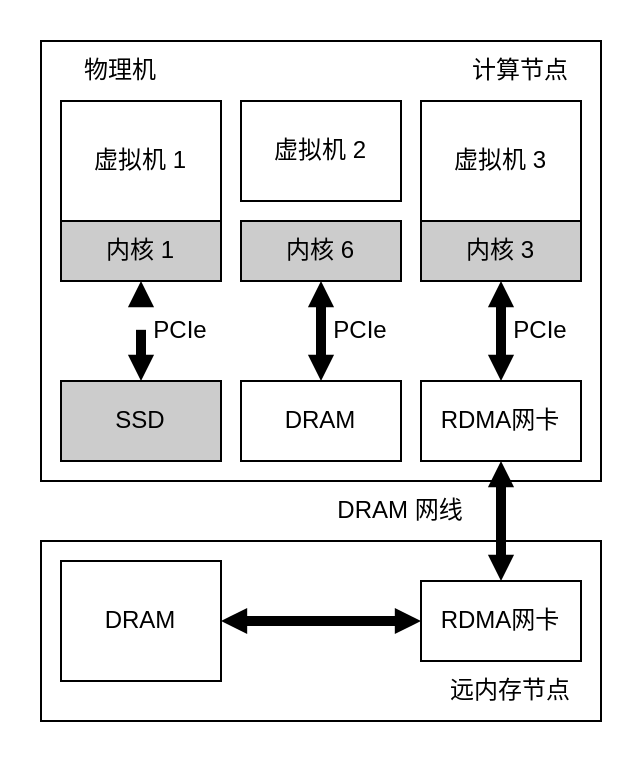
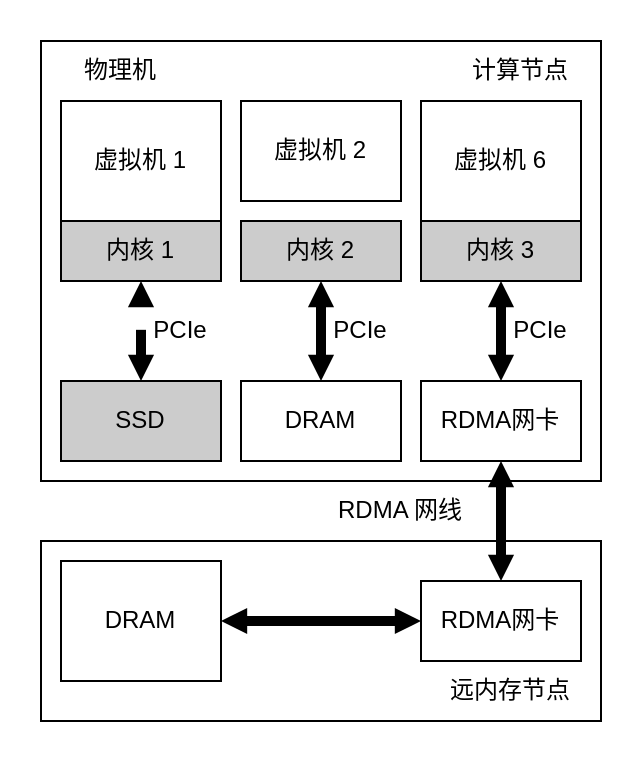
(501, 161) -> (501, 161)
(321, 251) -> (321, 251)
(401, 511) -> (401, 511)
